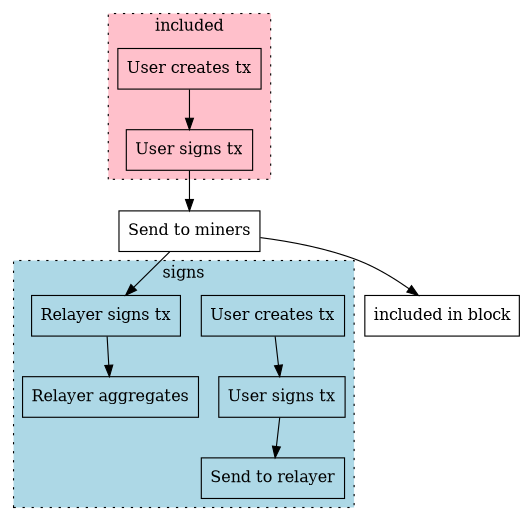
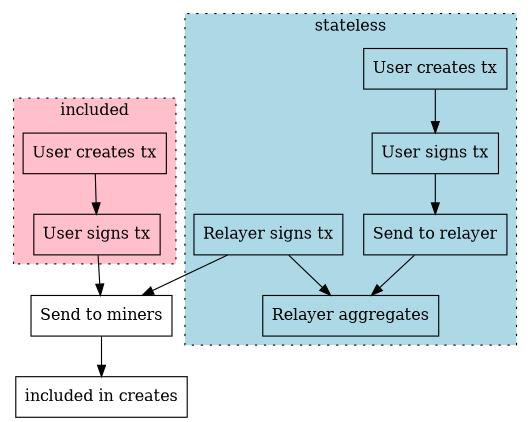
(152, 270) -> (192, 272)
none -> (397, 271)
(184, 273) -> (351, 27)
(442, 316) -> (102, 397)
